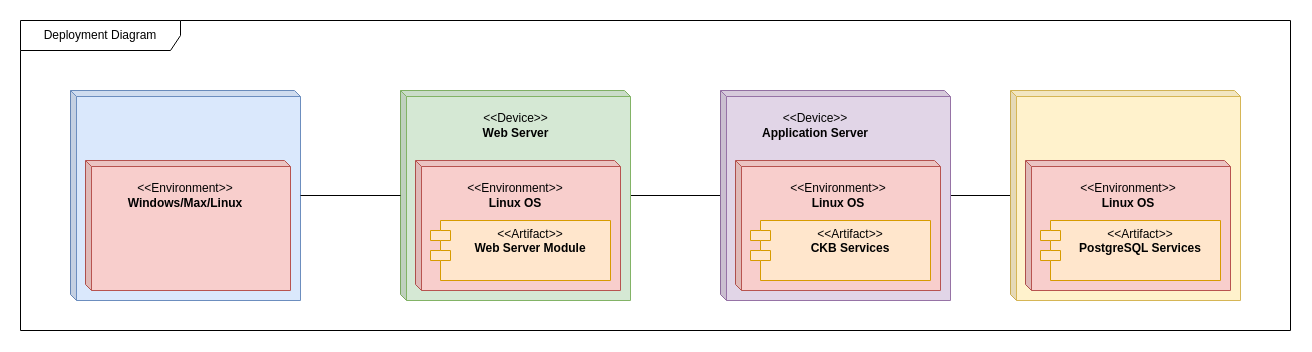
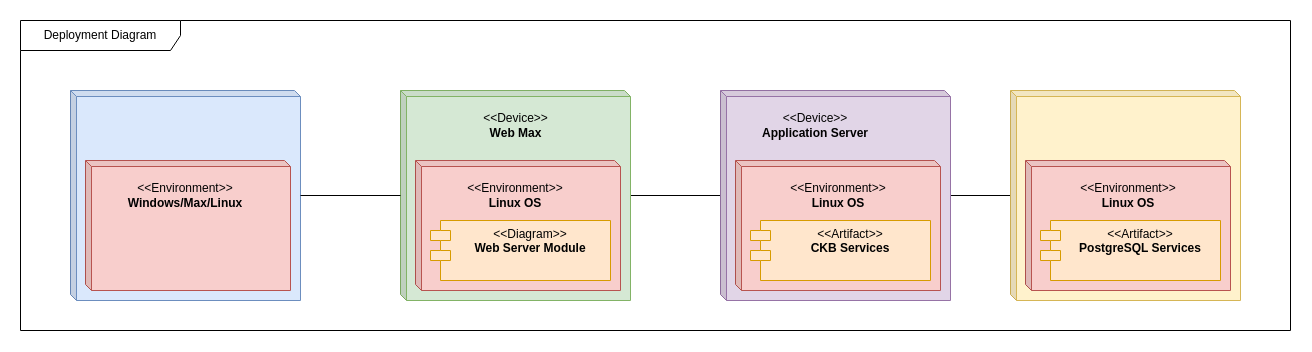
(516, 126) -> (516, 126)
(531, 242) -> (531, 242)
